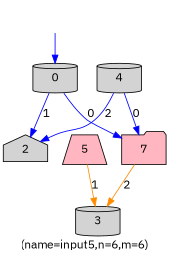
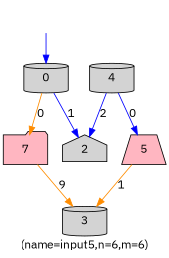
(130, 110) -> (126, 110)
(85, 118) -> (37, 110)
(127, 185) -> (62, 185)
